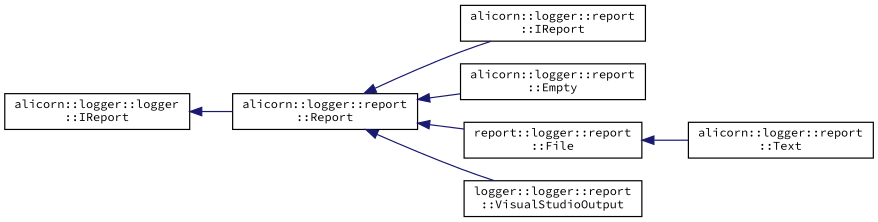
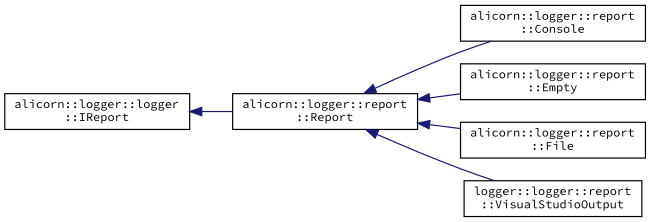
(553, 23) -> (553, 23)
(553, 140) -> (553, 140)
(781, 140) -> none
